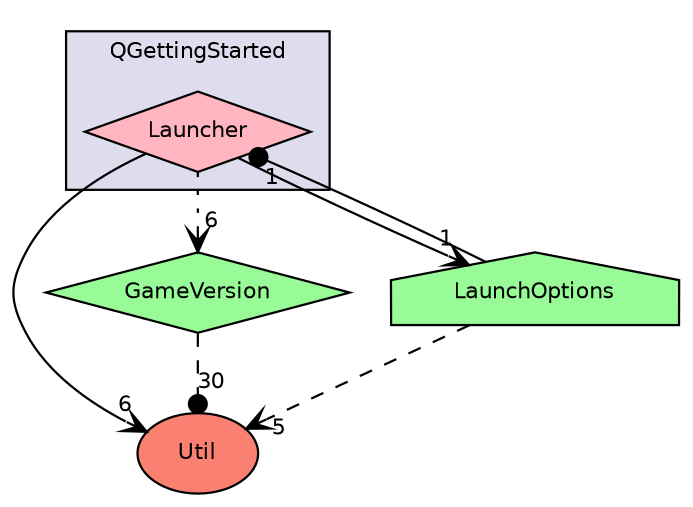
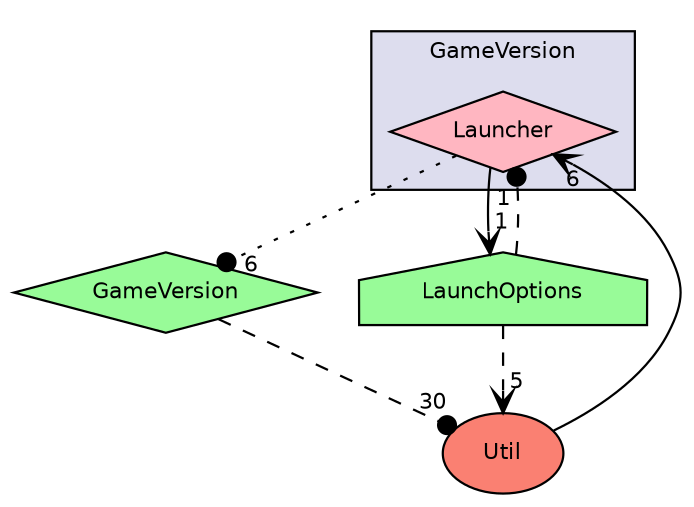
(198, 52) -> (503, 52)
(198, 204) -> (346, 207)
(377, 210) -> (518, 220)
(15, 281) -> (679, 303)
